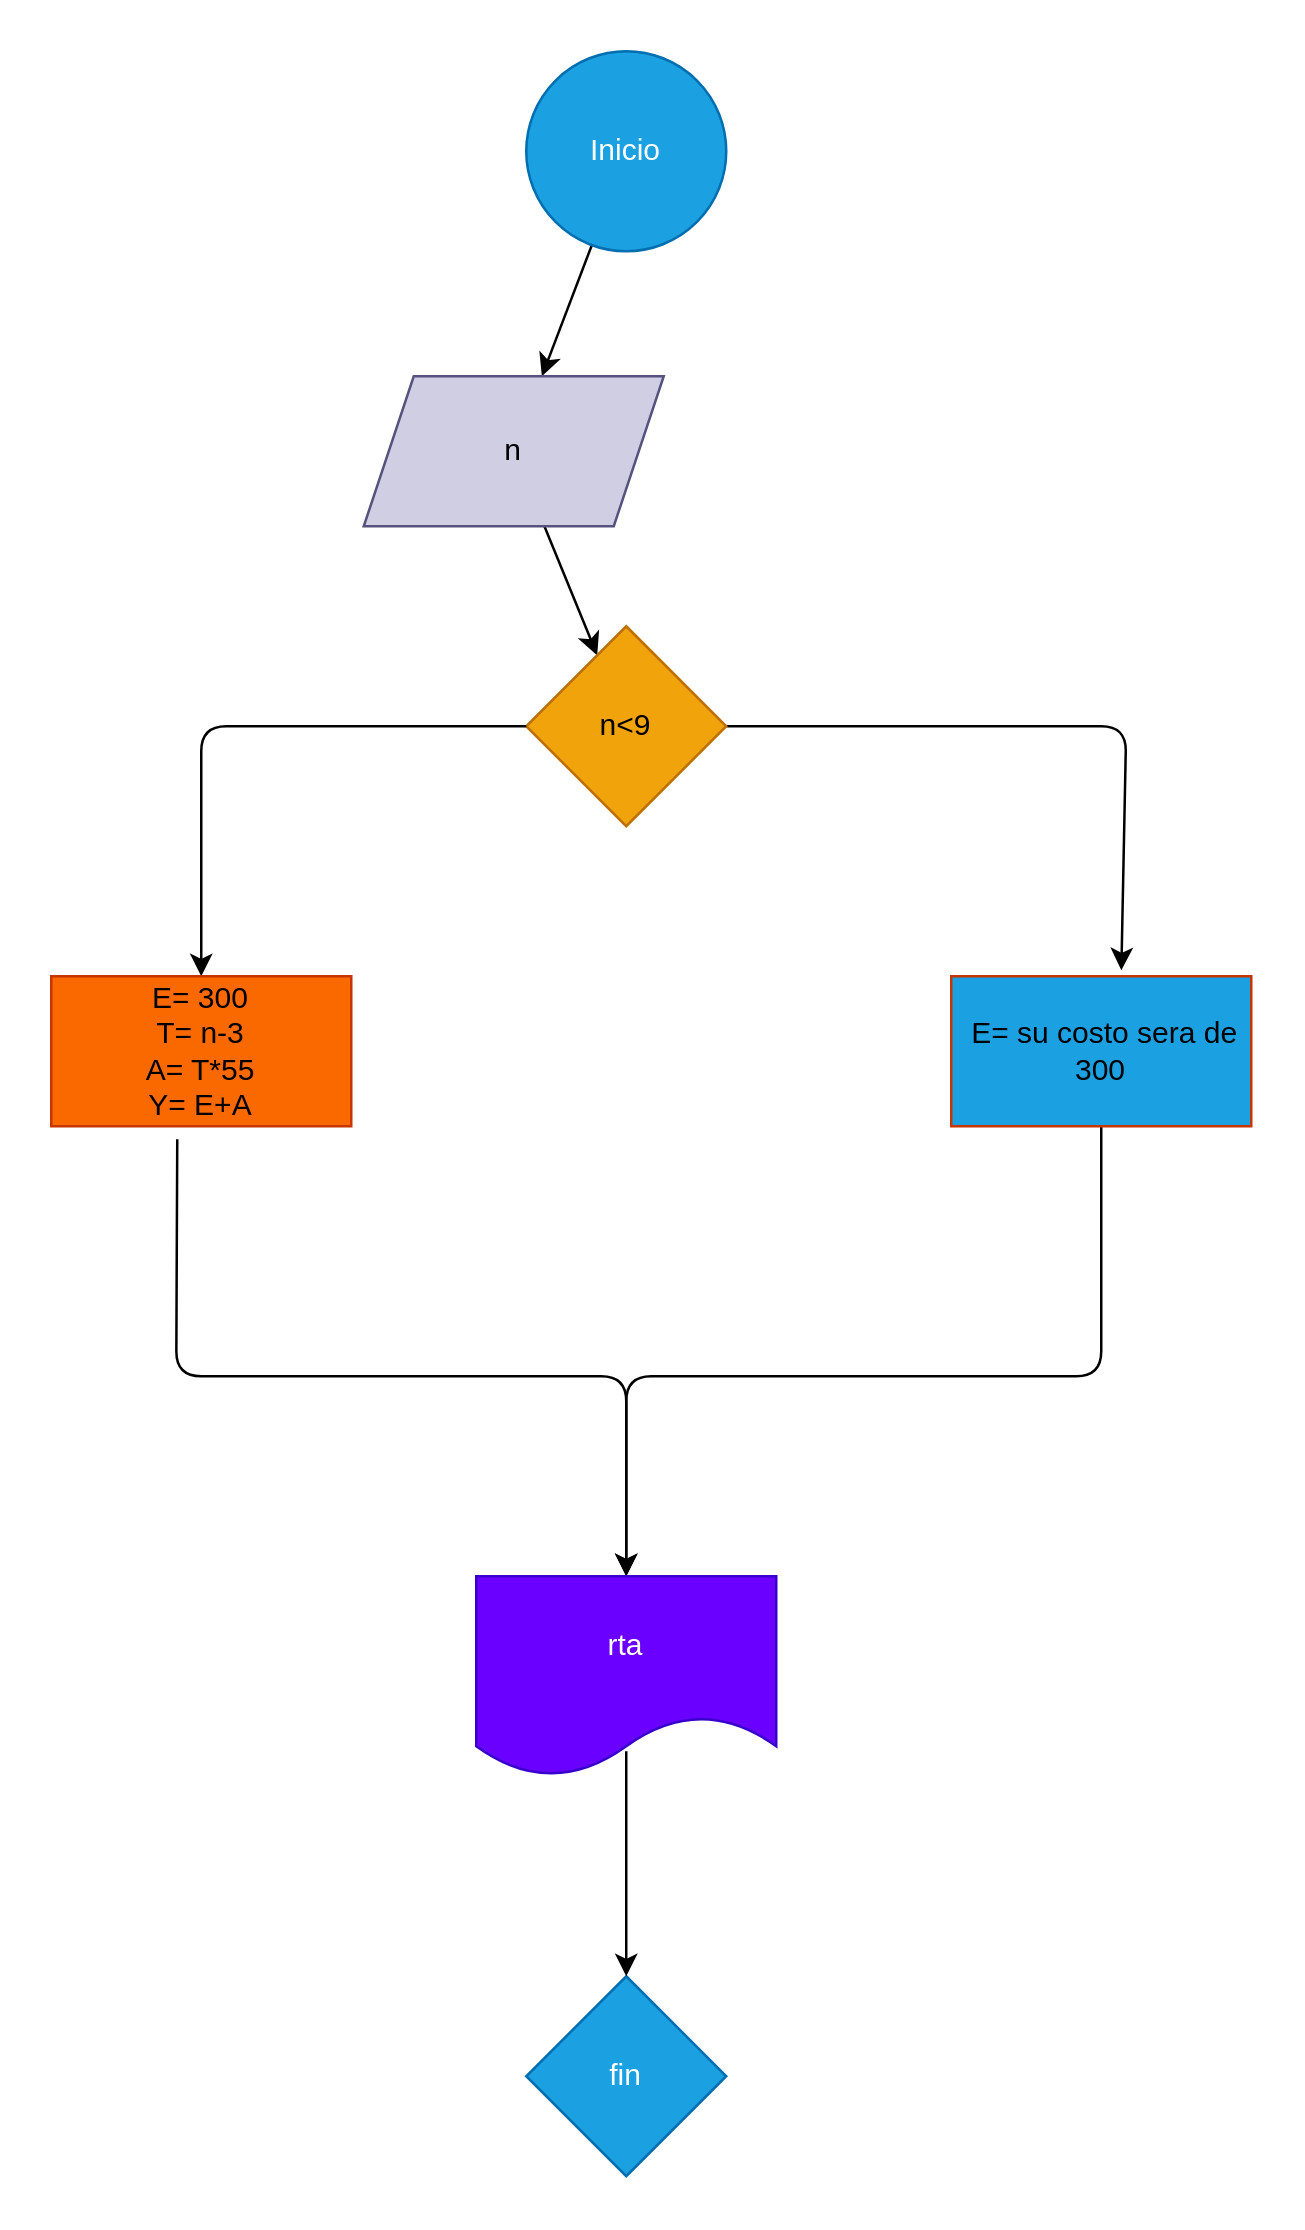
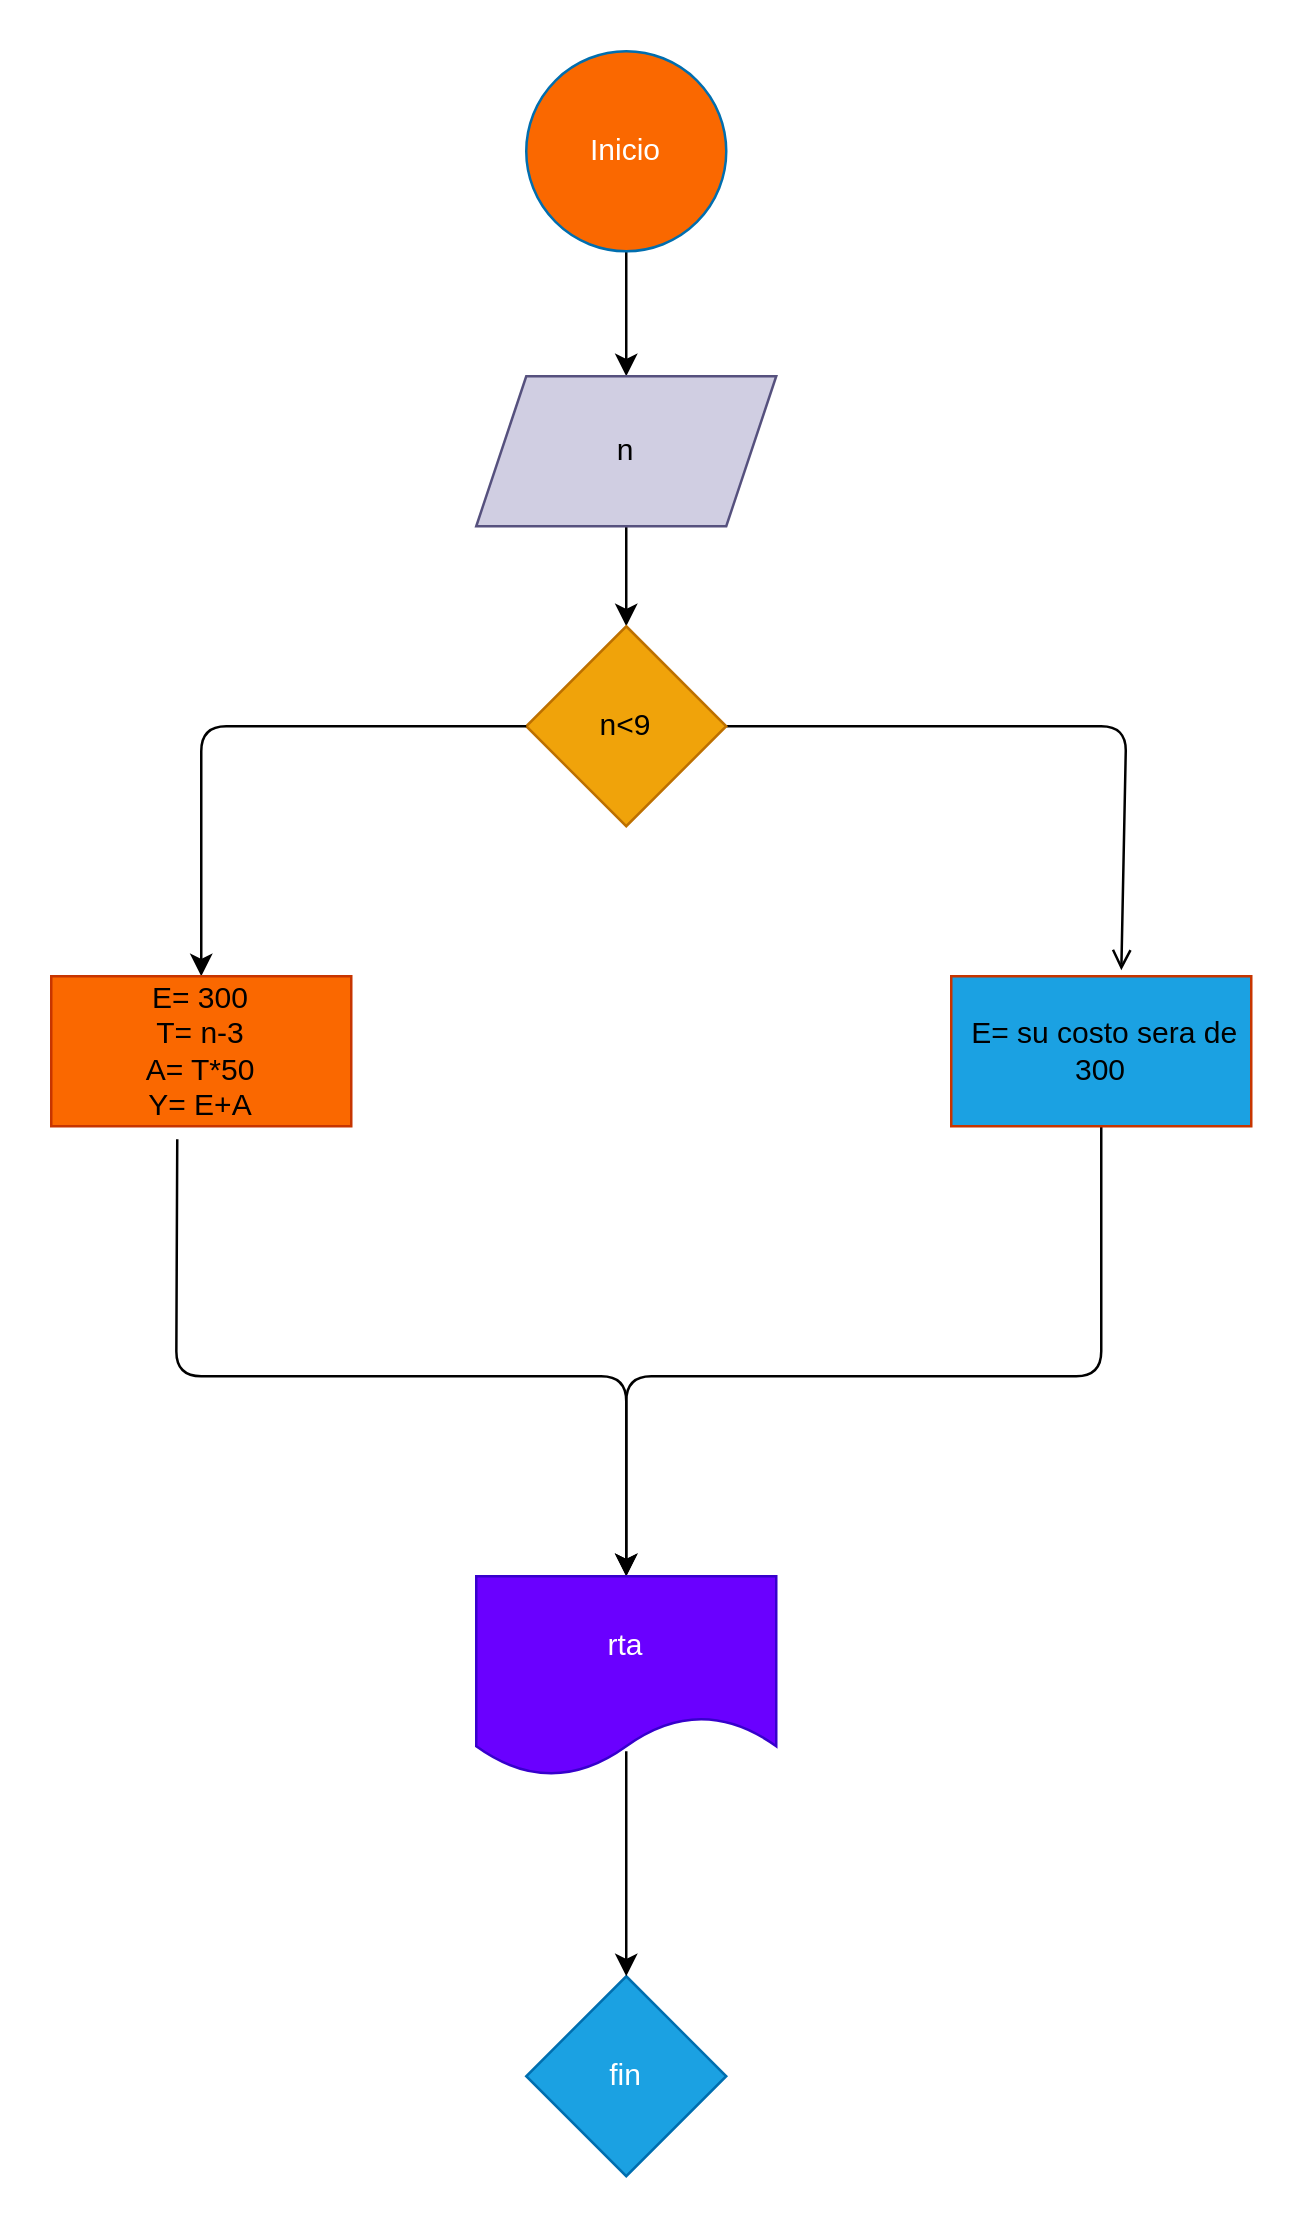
(626, 151) -> (626, 151)
(514, 451) -> (626, 451)
(1122, 952) -> (1122, 956)
(201, 1051) -> (201, 1051)
